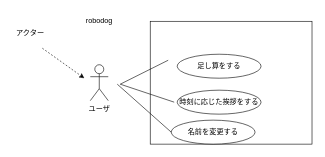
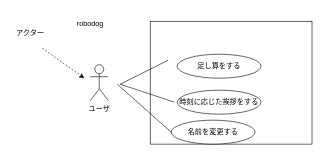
(99, 21) -> (90, 24)
